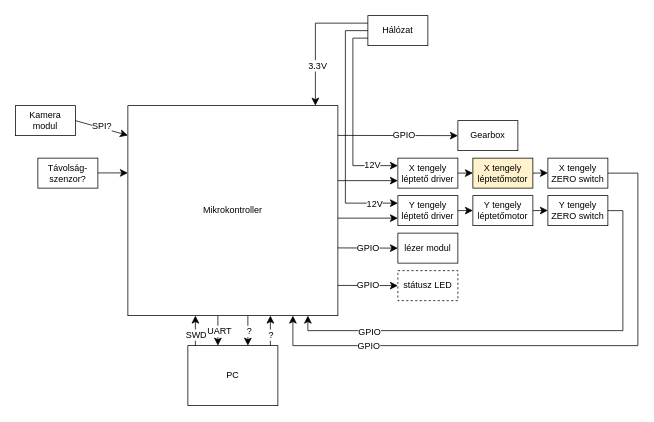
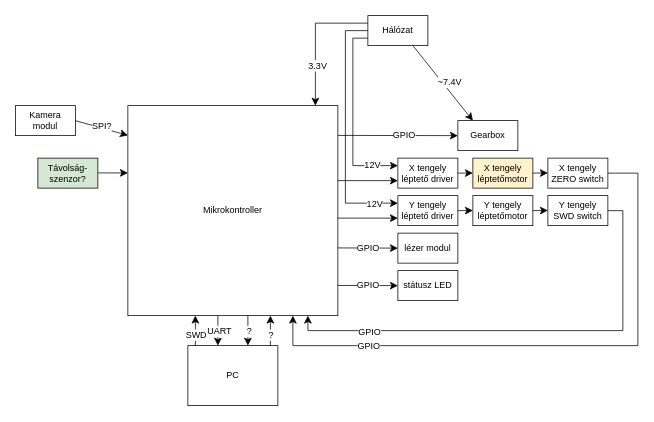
none -> (441, 81)
(68, 173) -> (68, 173)
(578, 210) -> (578, 210)
(428, 285) -> (428, 285)
